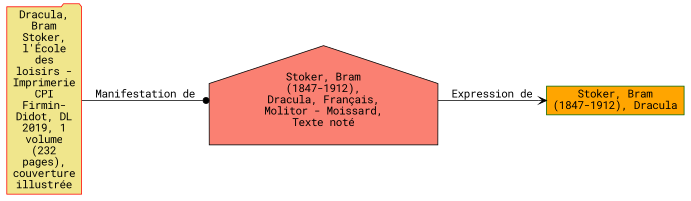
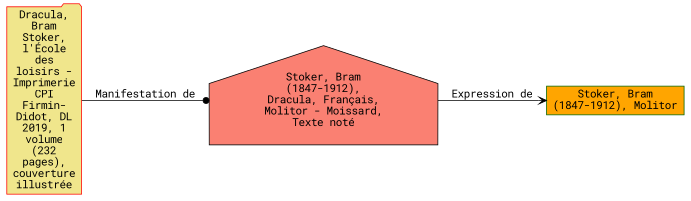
(615, 100) -> (615, 100)
